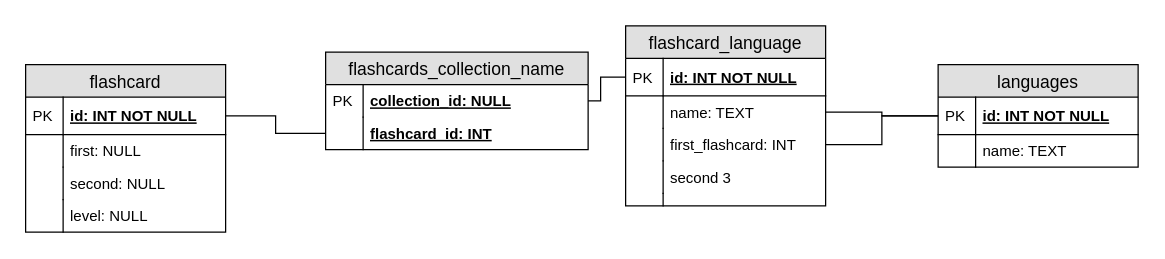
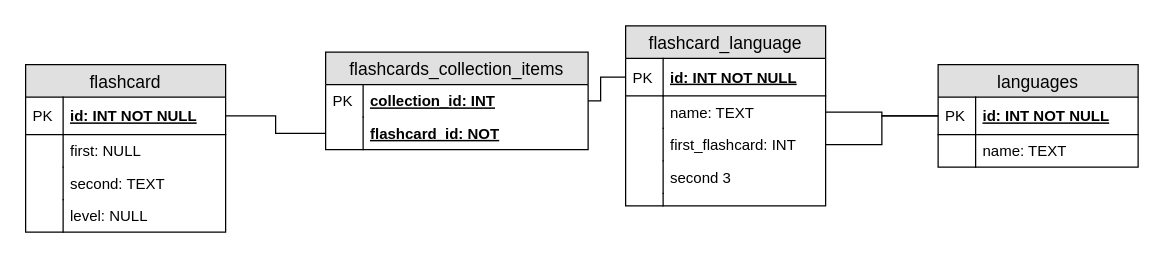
(456, 69) -> (456, 69)
(438, 101) -> (434, 101)
(434, 134) -> (434, 134)
(117, 184) -> (117, 184)
